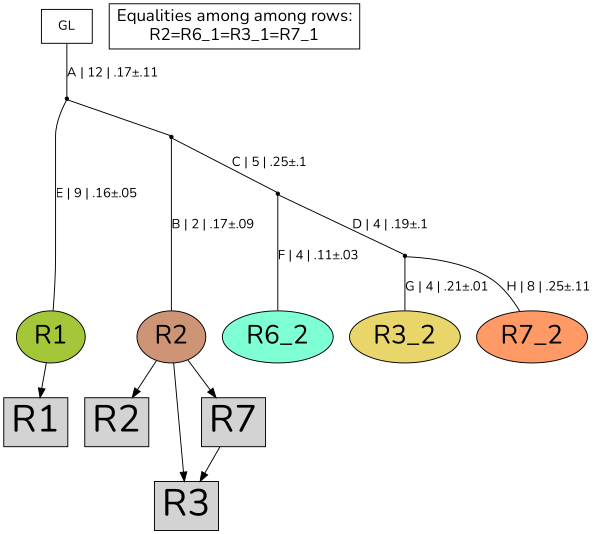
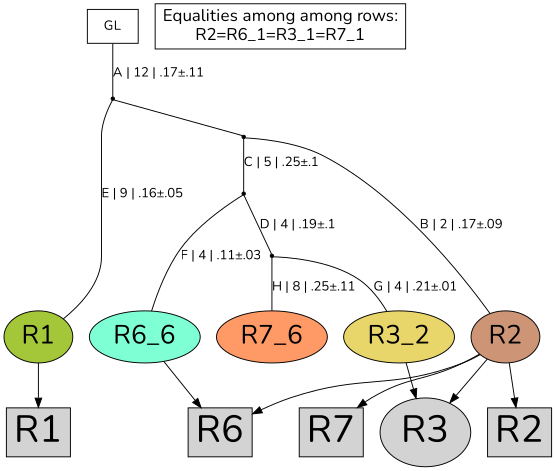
(278, 337) -> (145, 337)
(532, 337) -> (272, 337)
none -> (220, 432)
(212, 460) -> (409, 372)
(186, 506) -> (425, 432)
